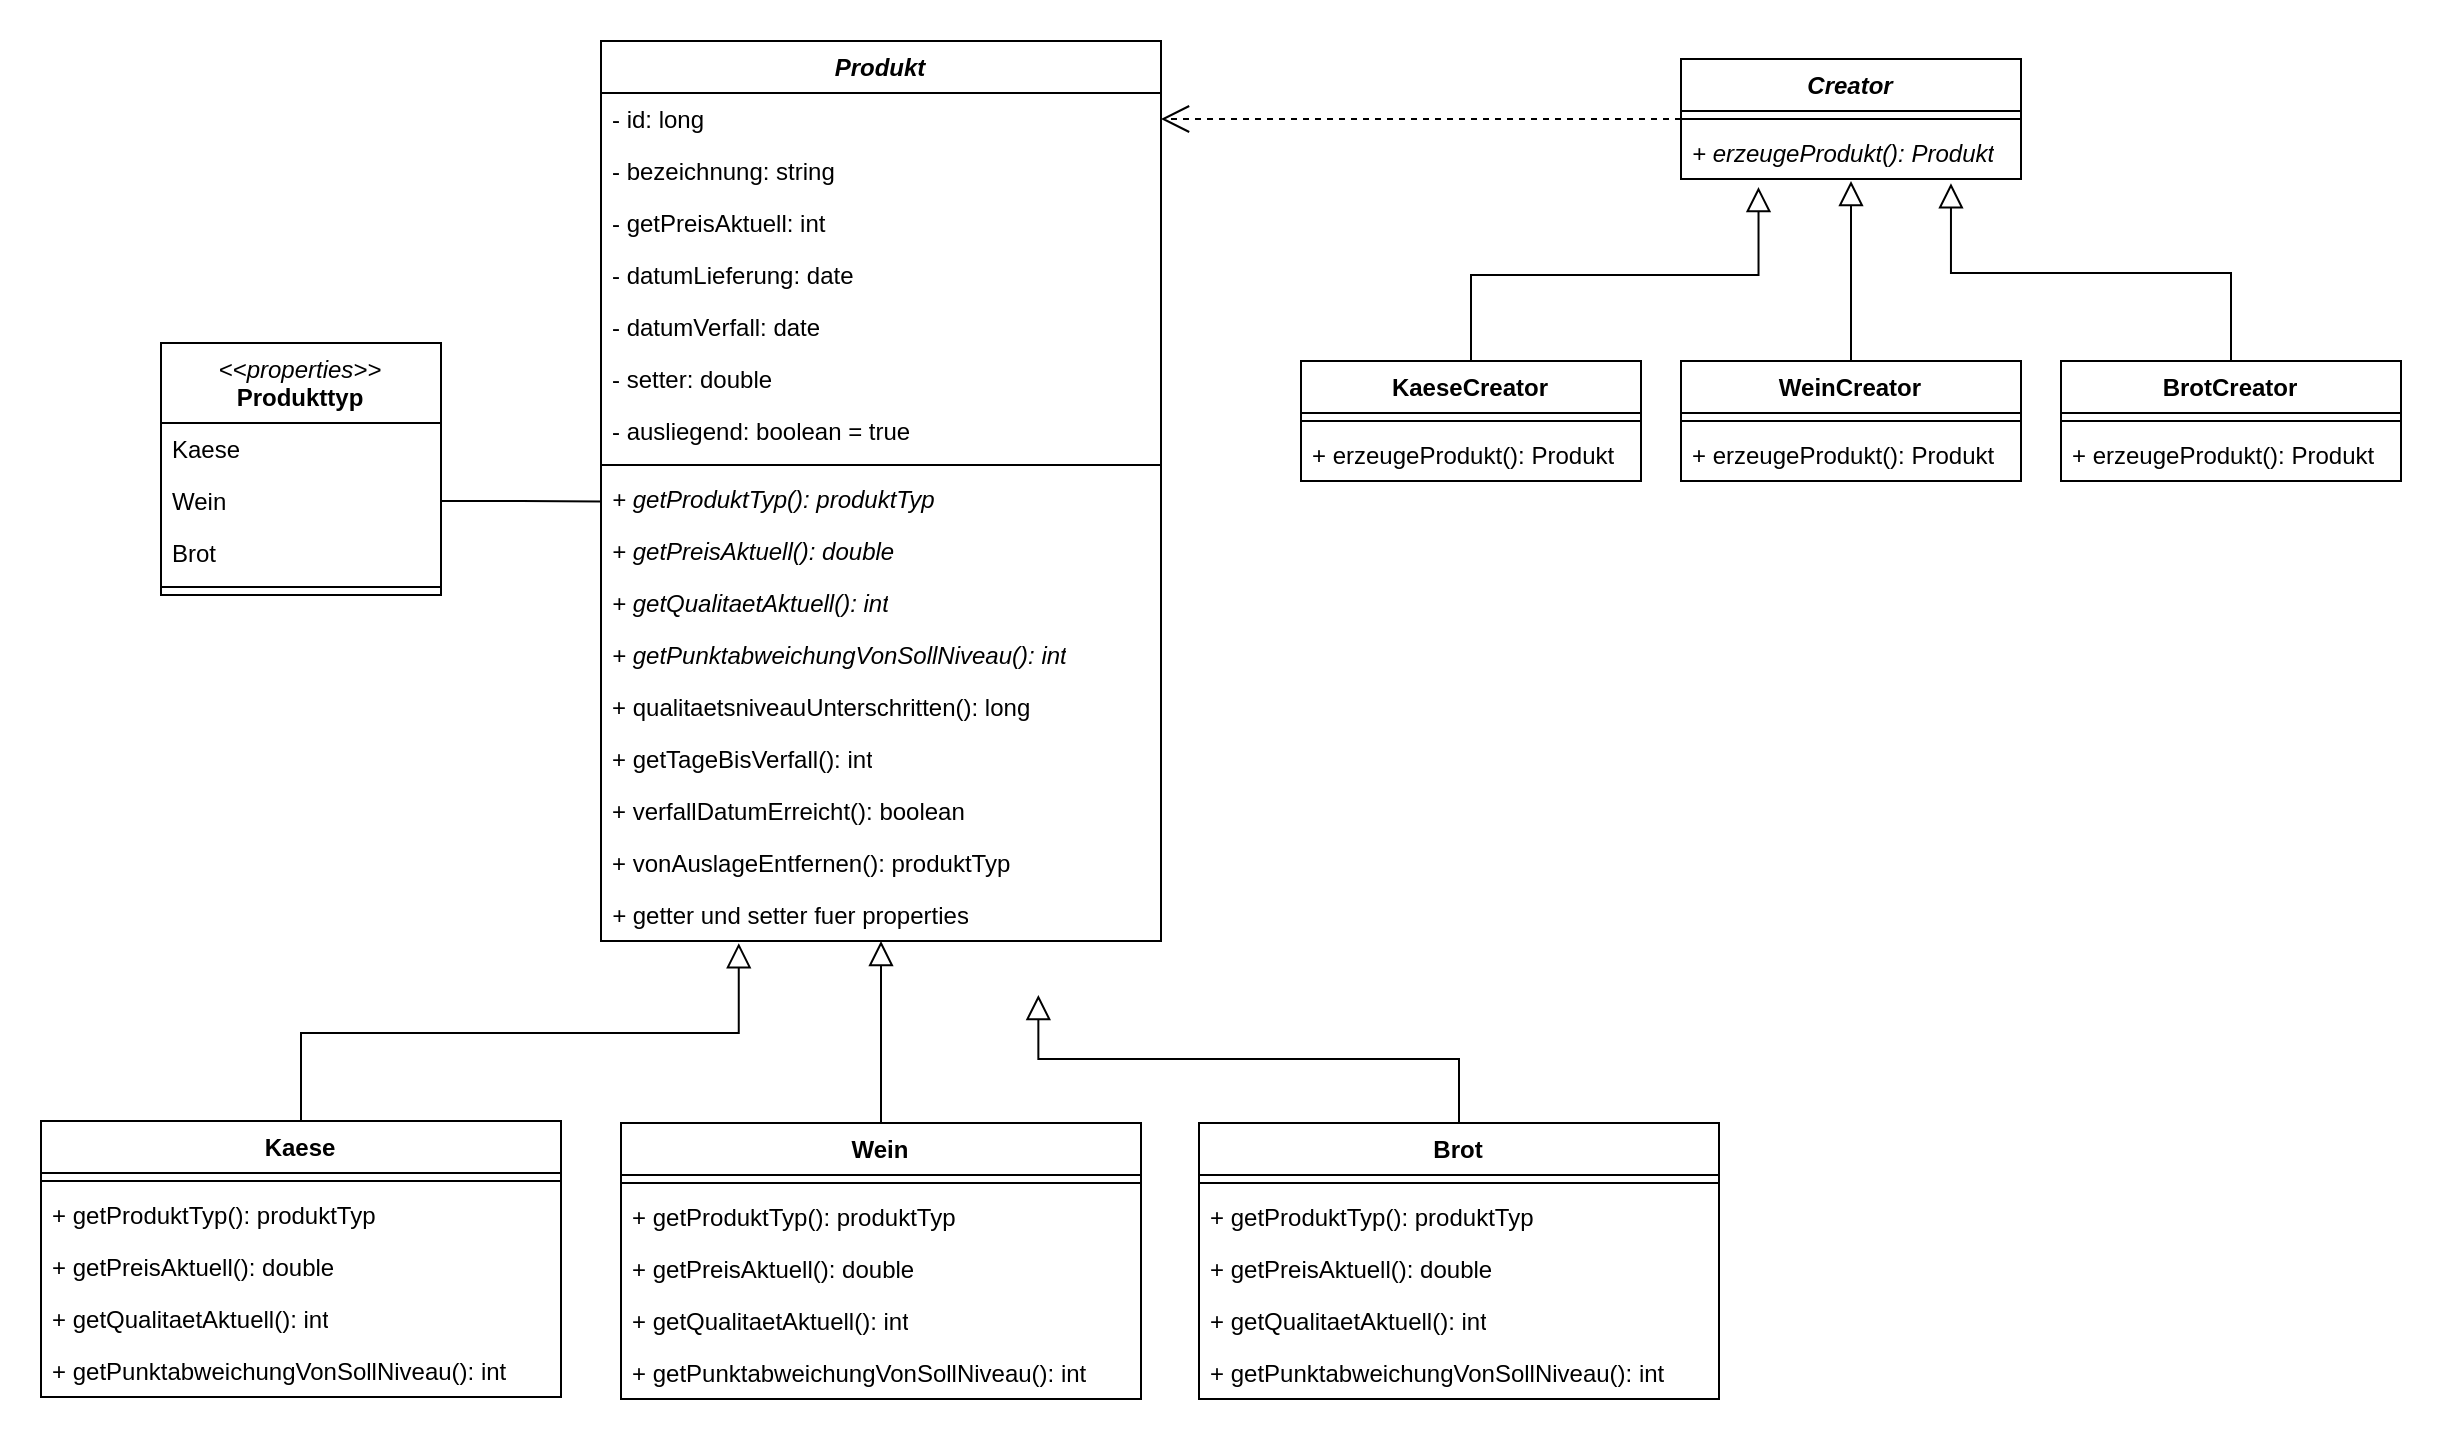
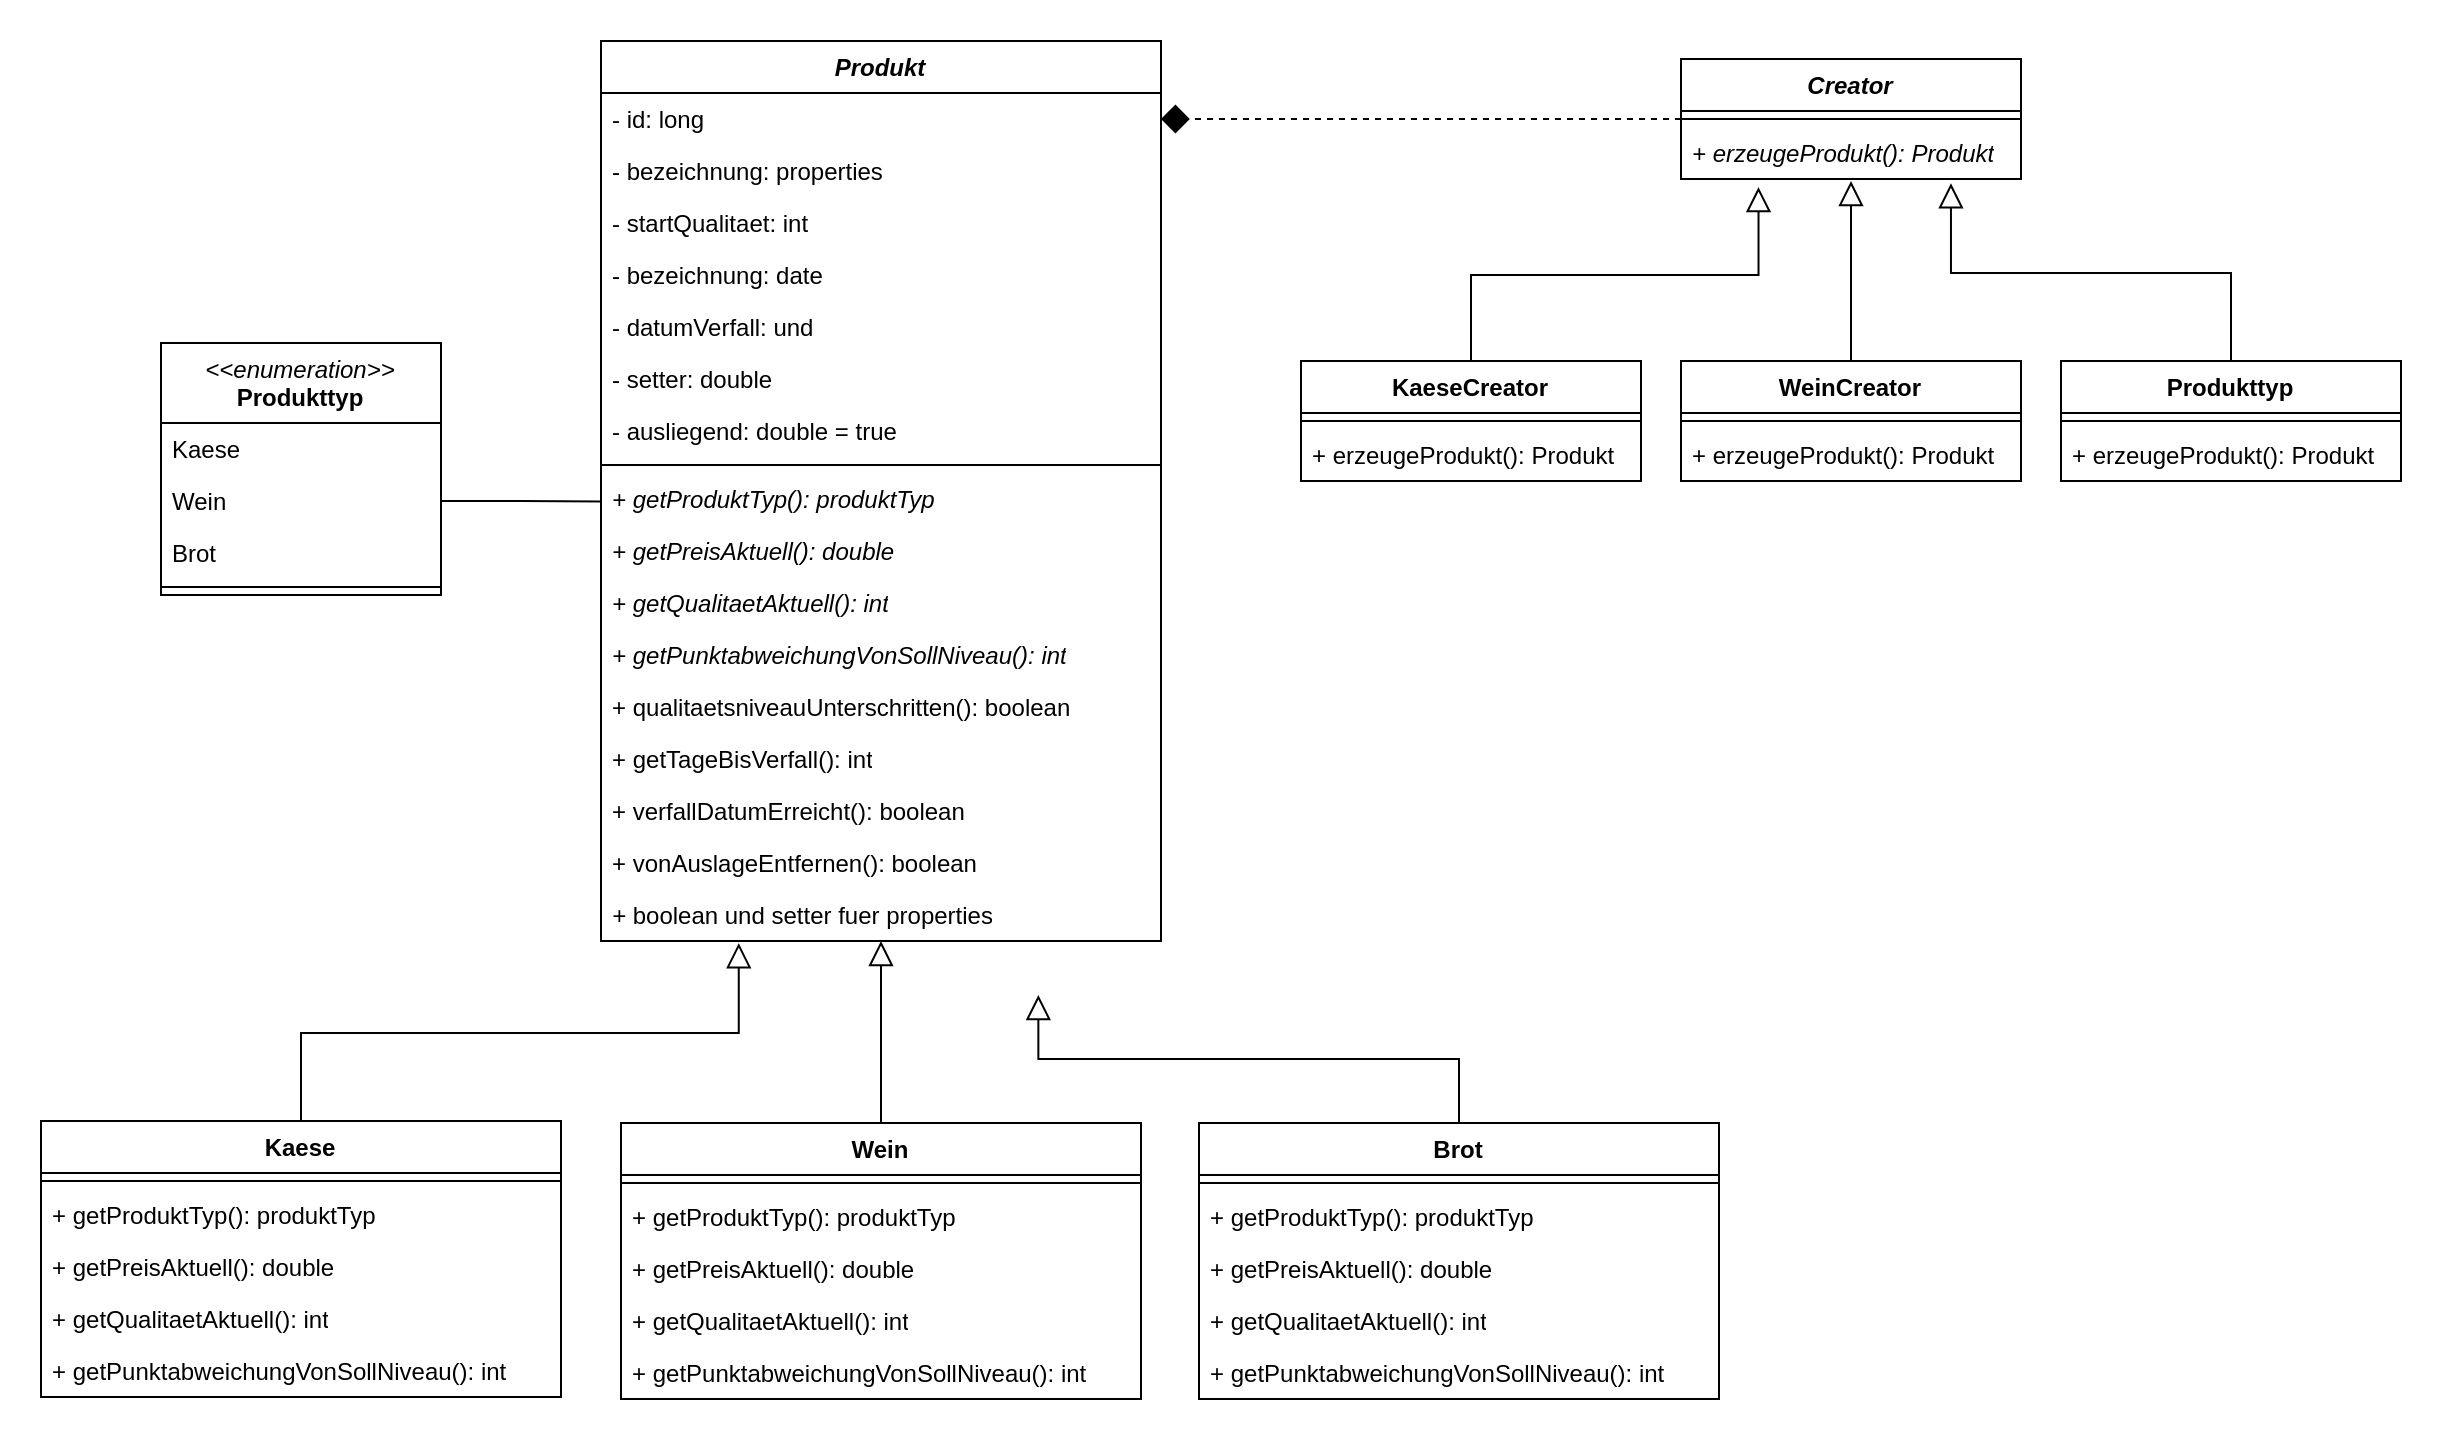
(1177, 119) -> (1189, 119)
(739, 173) -> (765, 173)
(739, 225) -> (735, 225)
(748, 277) -> (728, 277)
(732, 329) -> (725, 329)
(301, 386) -> (301, 386)
(2231, 389) -> (2231, 389)
(776, 433) -> (769, 433)
(857, 709) -> (877, 709)
(836, 865) -> (812, 865)
(829, 917) -> (833, 917)
